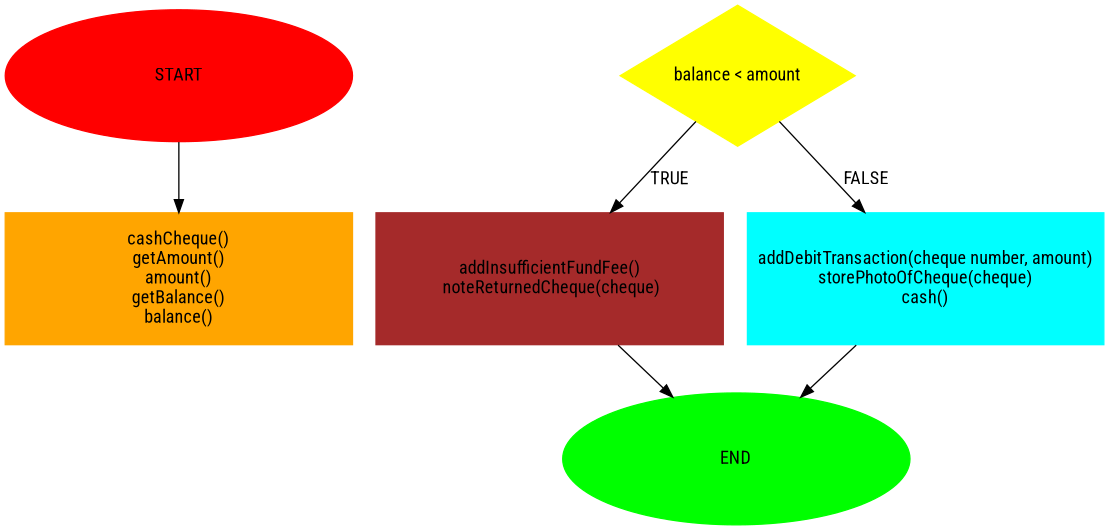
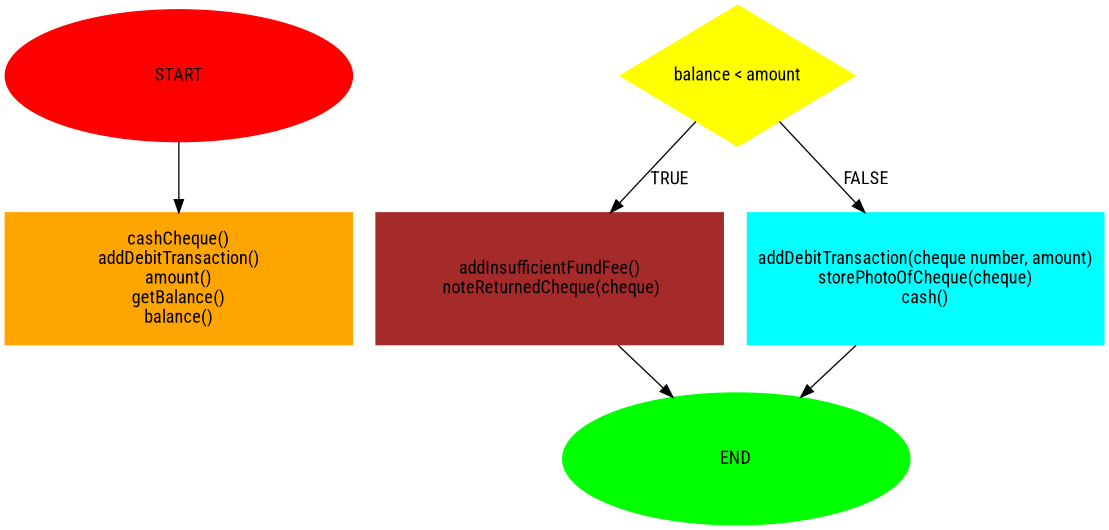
(179, 279) -> (179, 279)
